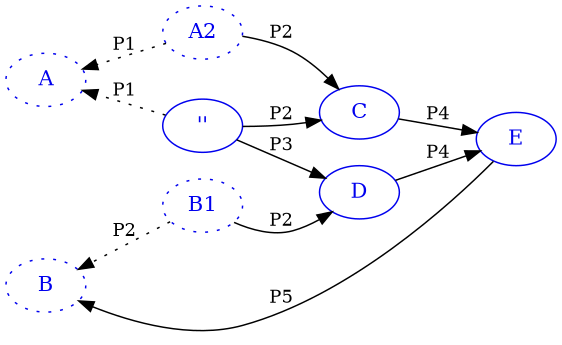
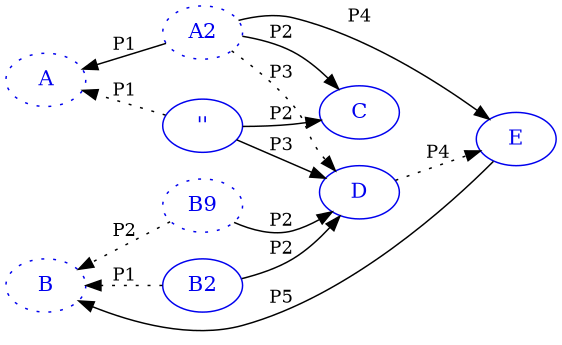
(131, 54) -> (131, 54)
none -> (287, 98)
(430, 124) -> (364, 44)
(431, 168) -> (431, 168)
(203, 206) -> (203, 206)
none -> (203, 285)
